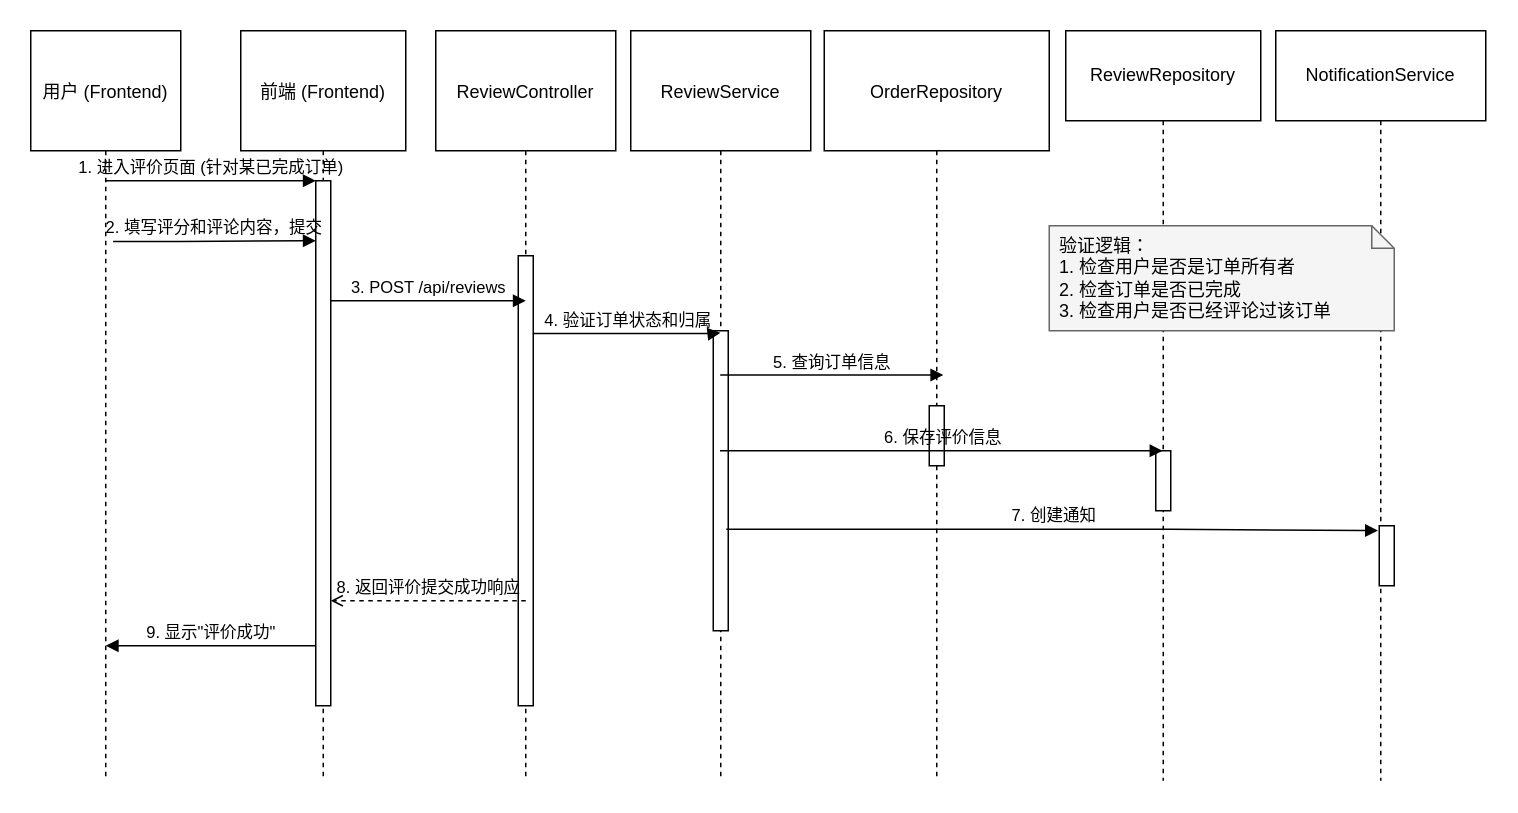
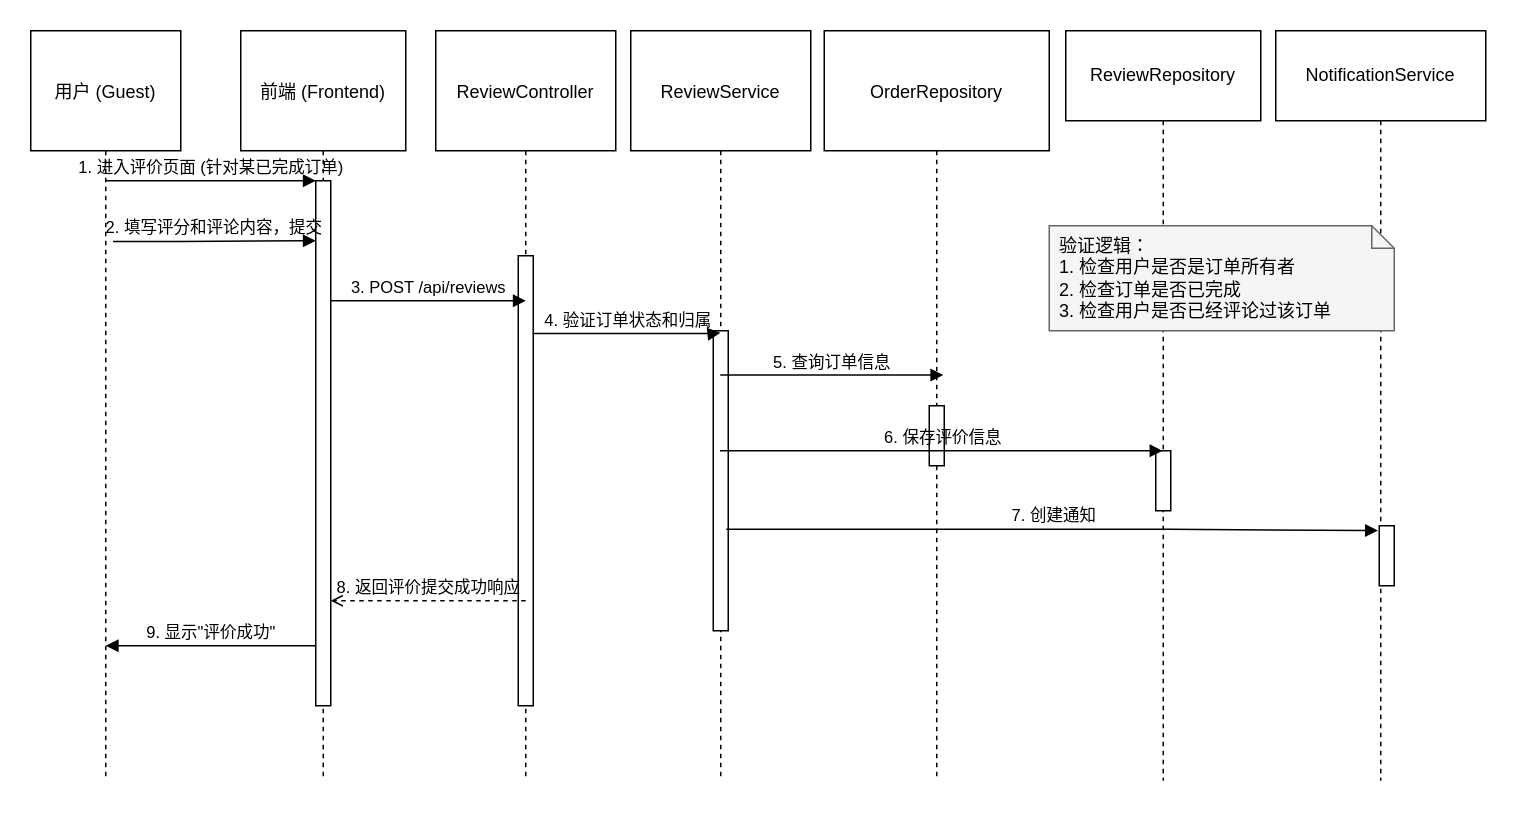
(105, 92) -> (105, 92)
